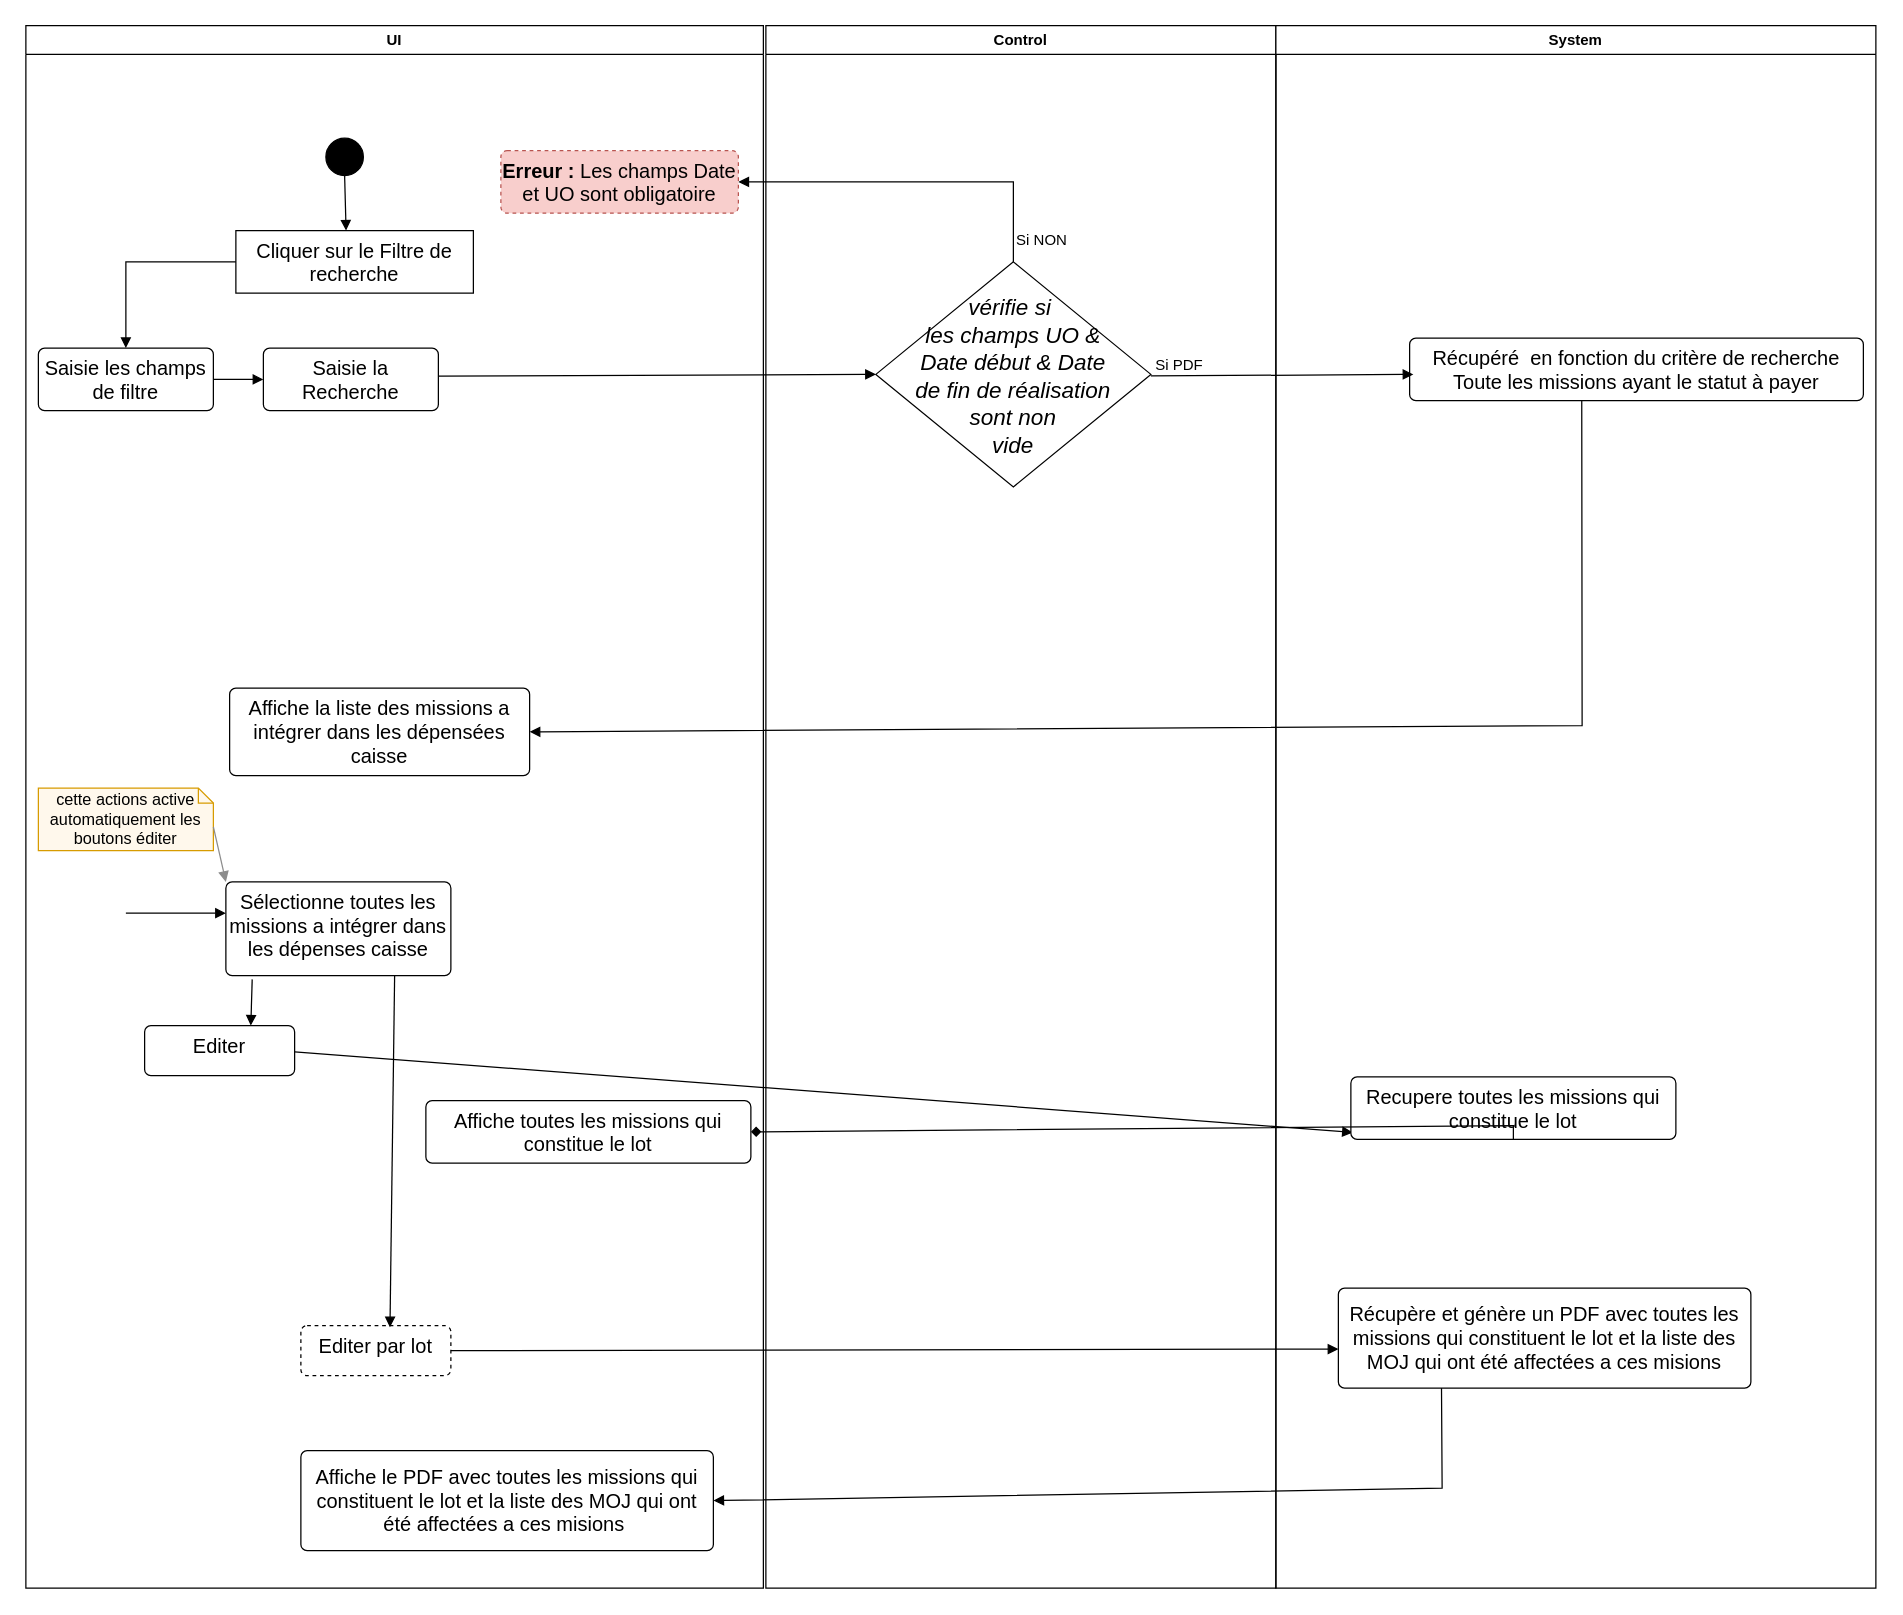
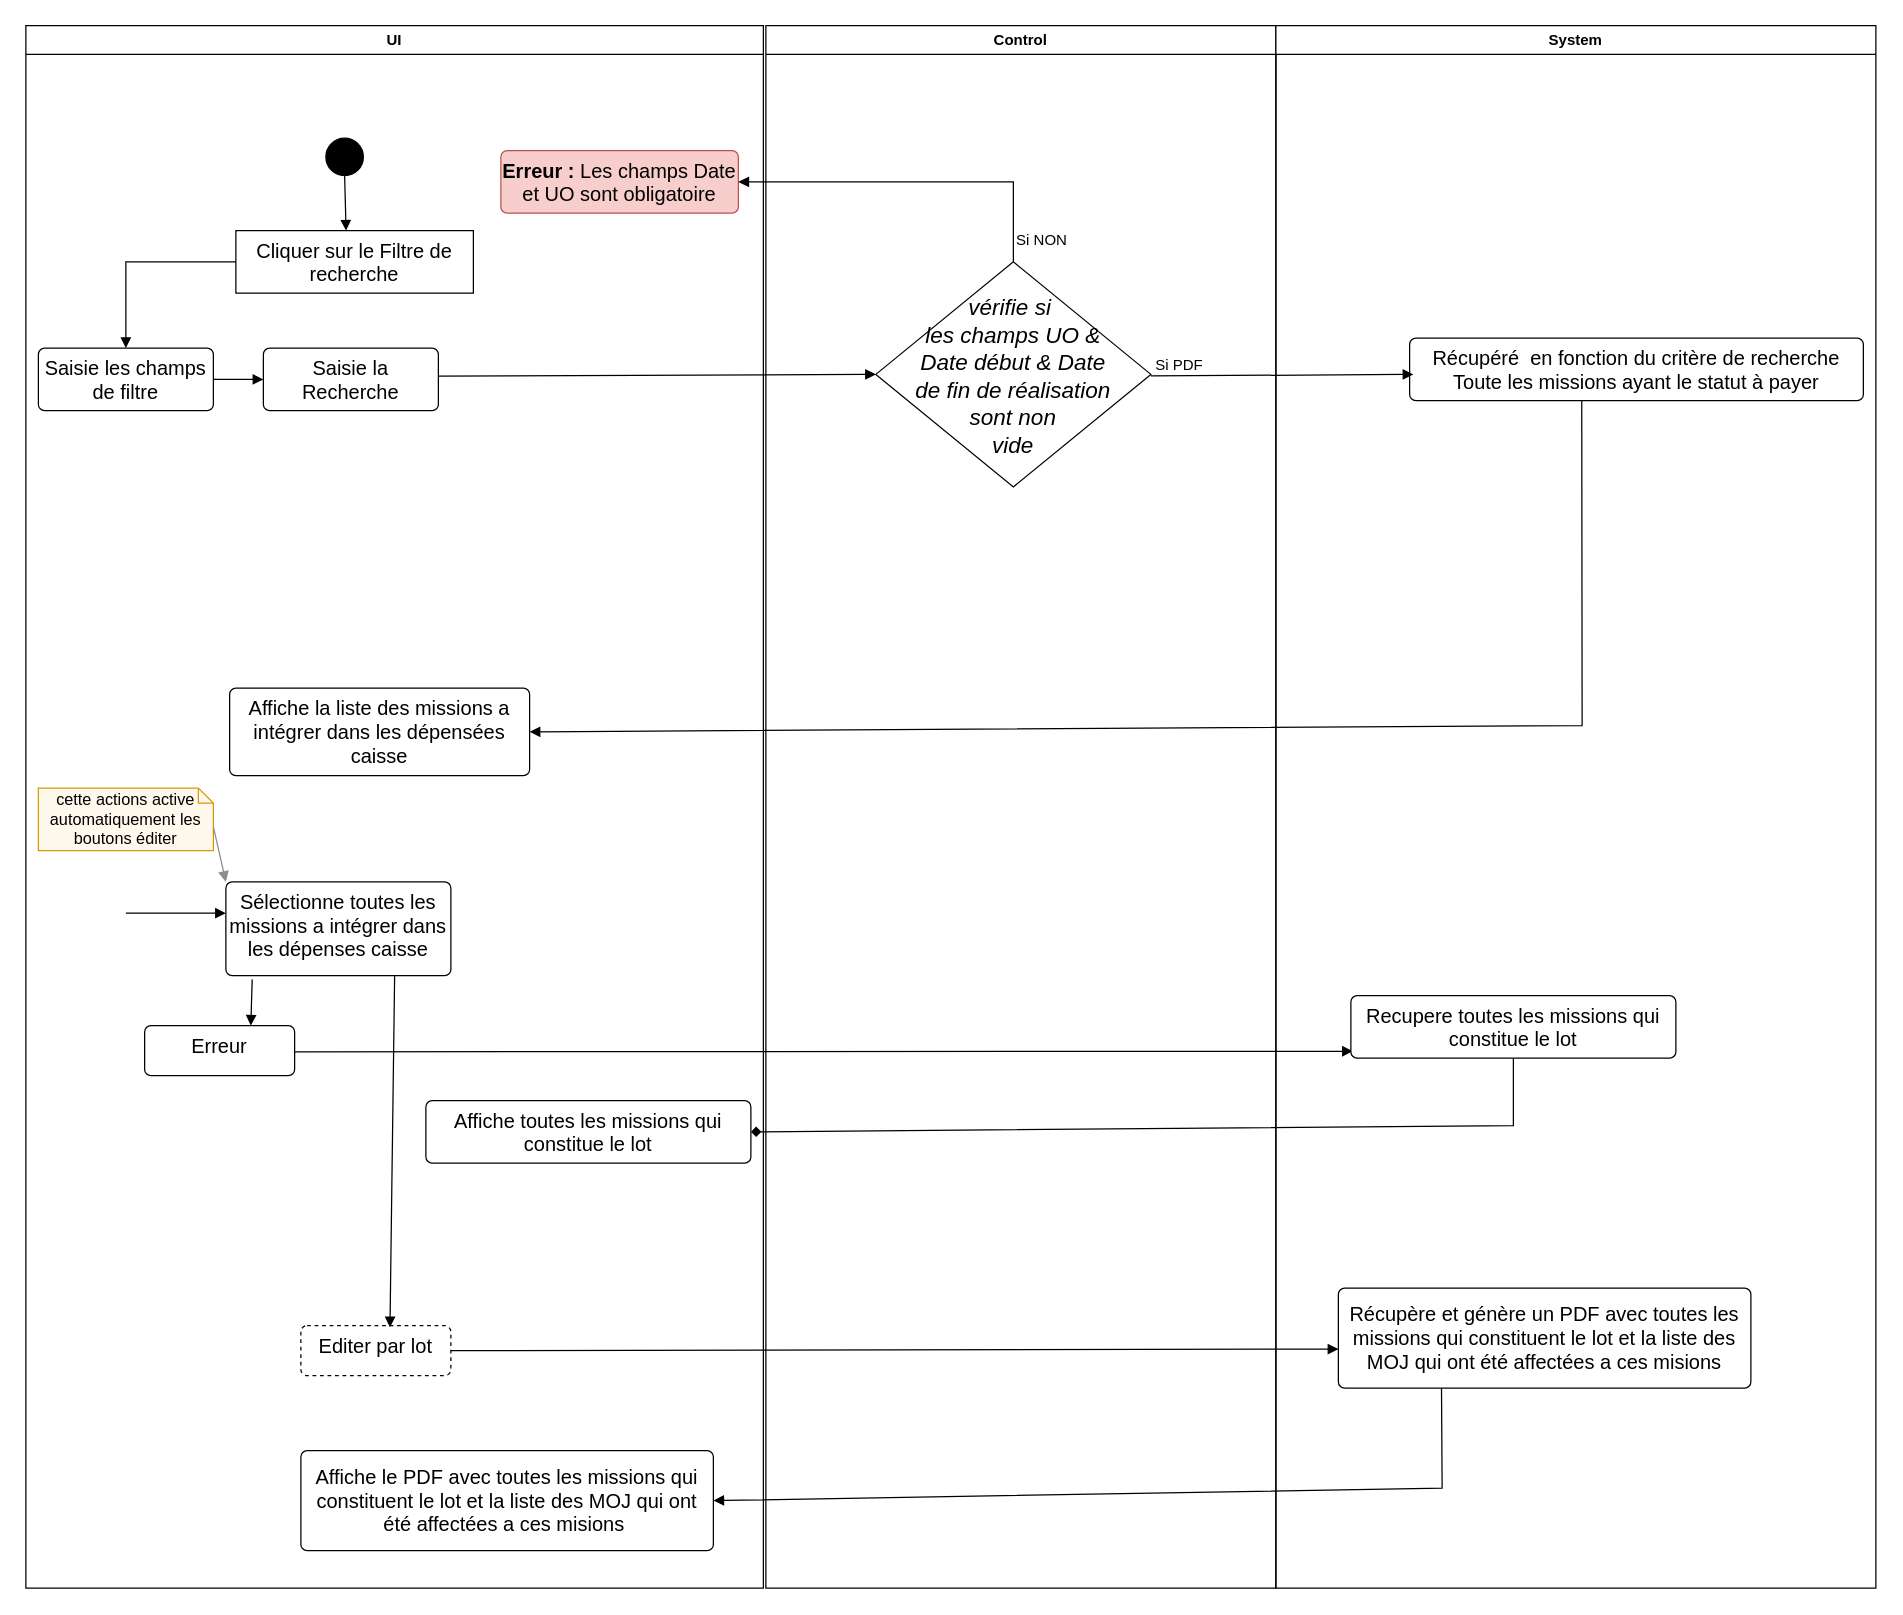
(619, 182) -> (619, 182)
(219, 1043) -> (219, 1043)
(1513, 1108) -> (1513, 1027)
